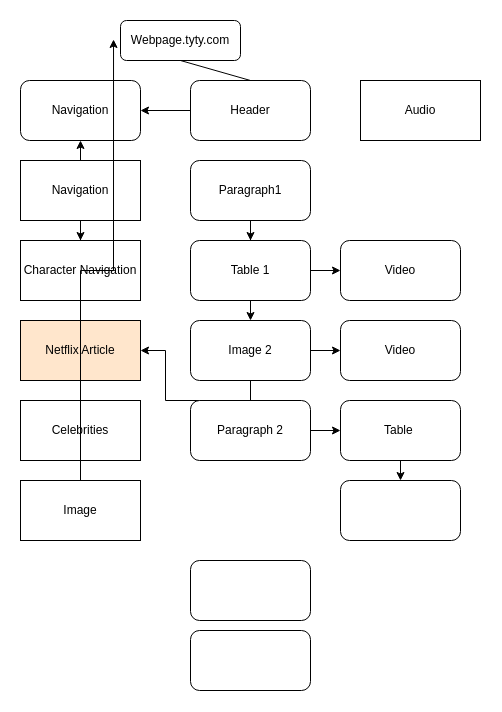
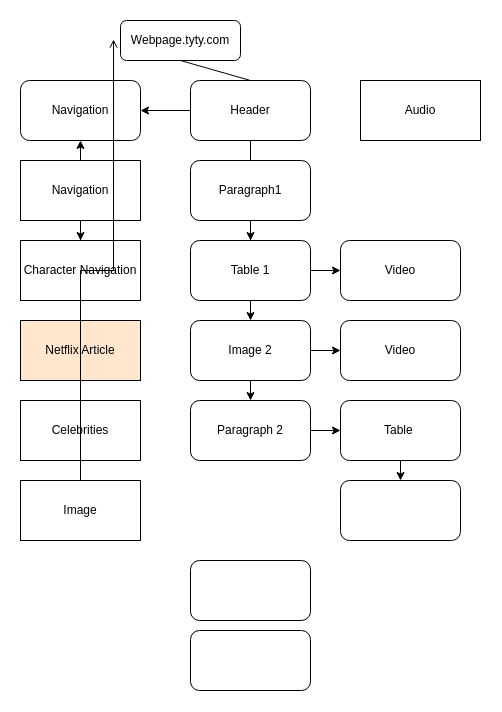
(114, 48) -> (114, 46)
none -> (251, 151)
(166, 384) -> (251, 392)
